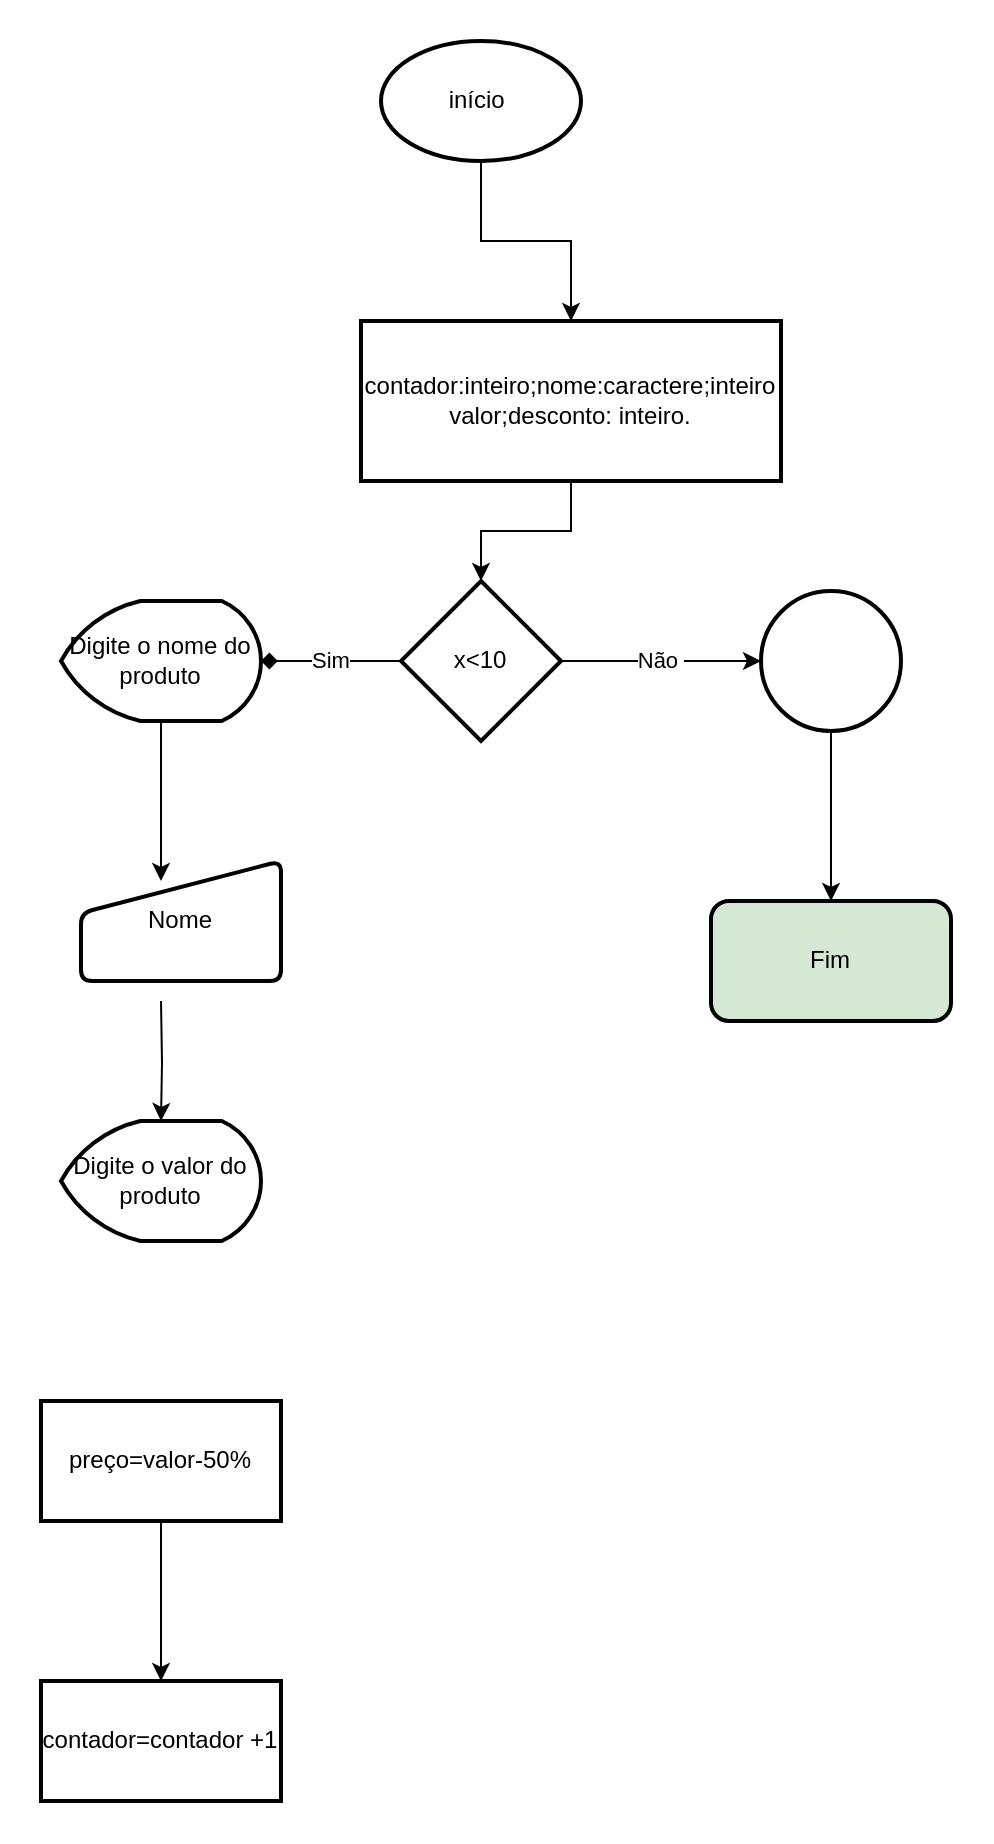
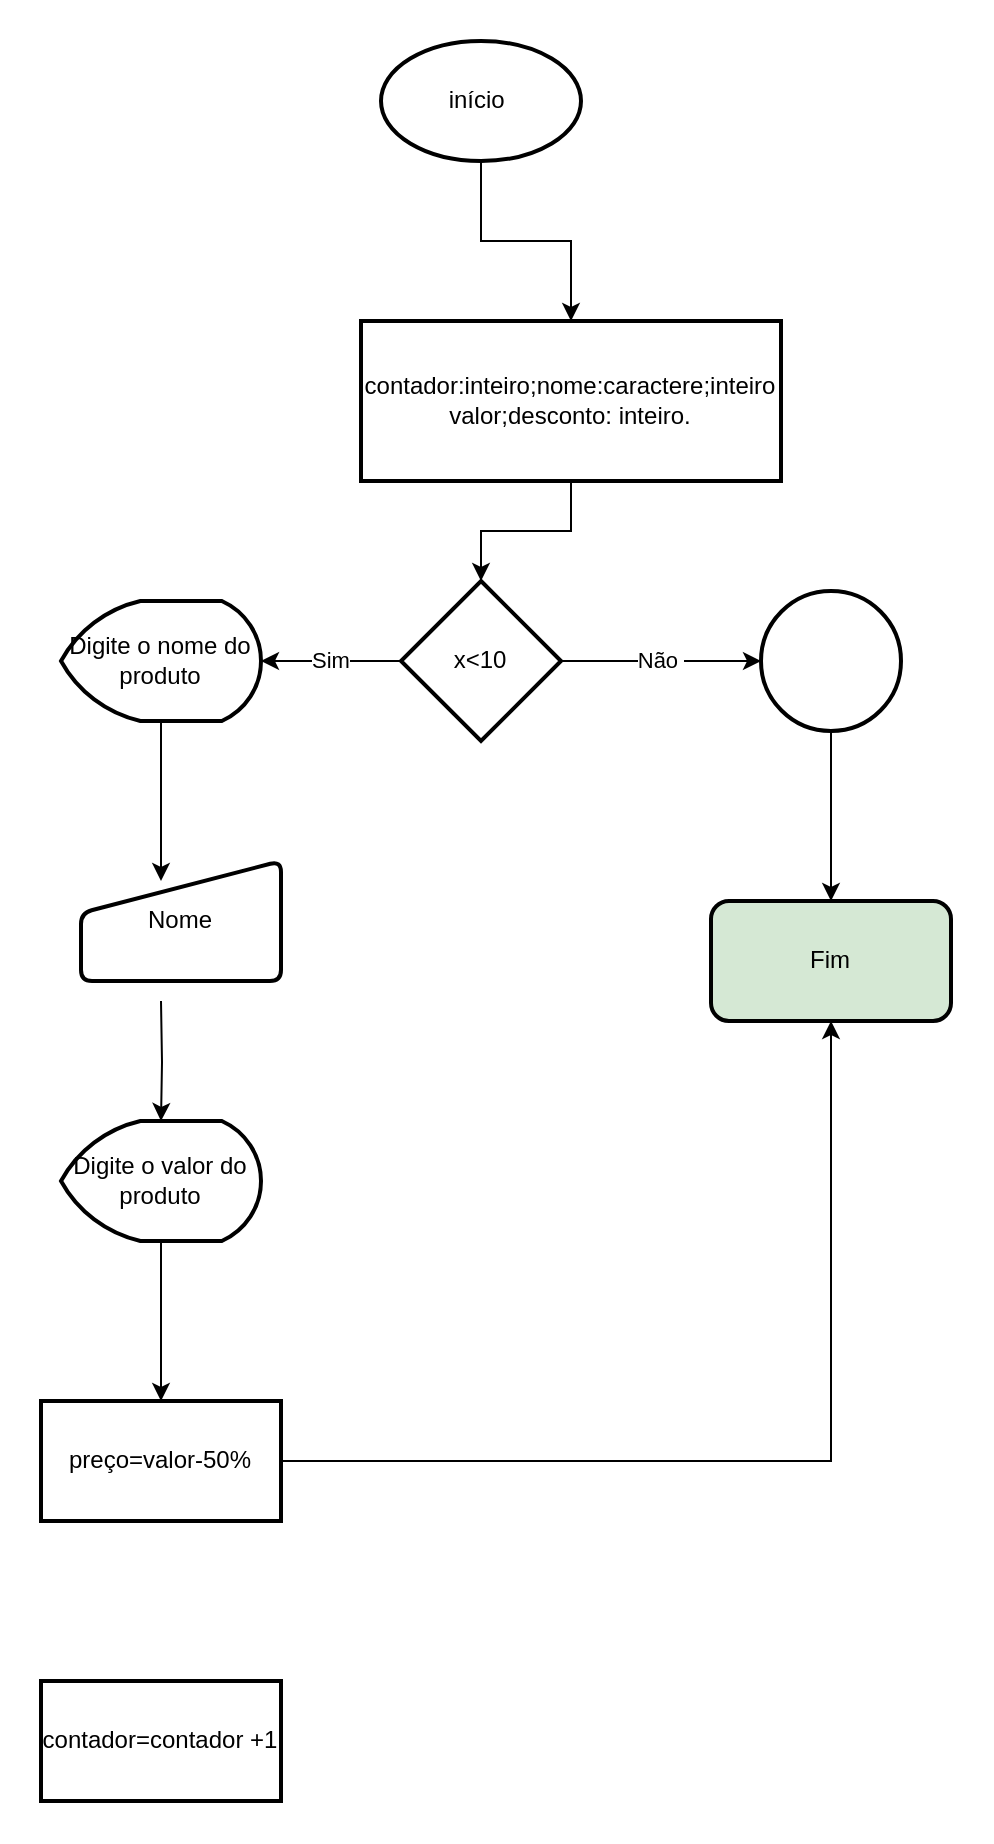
(277, 661) -> (276, 661)
none -> (161, 1314)
(161, 1594) -> (769, 1461)
